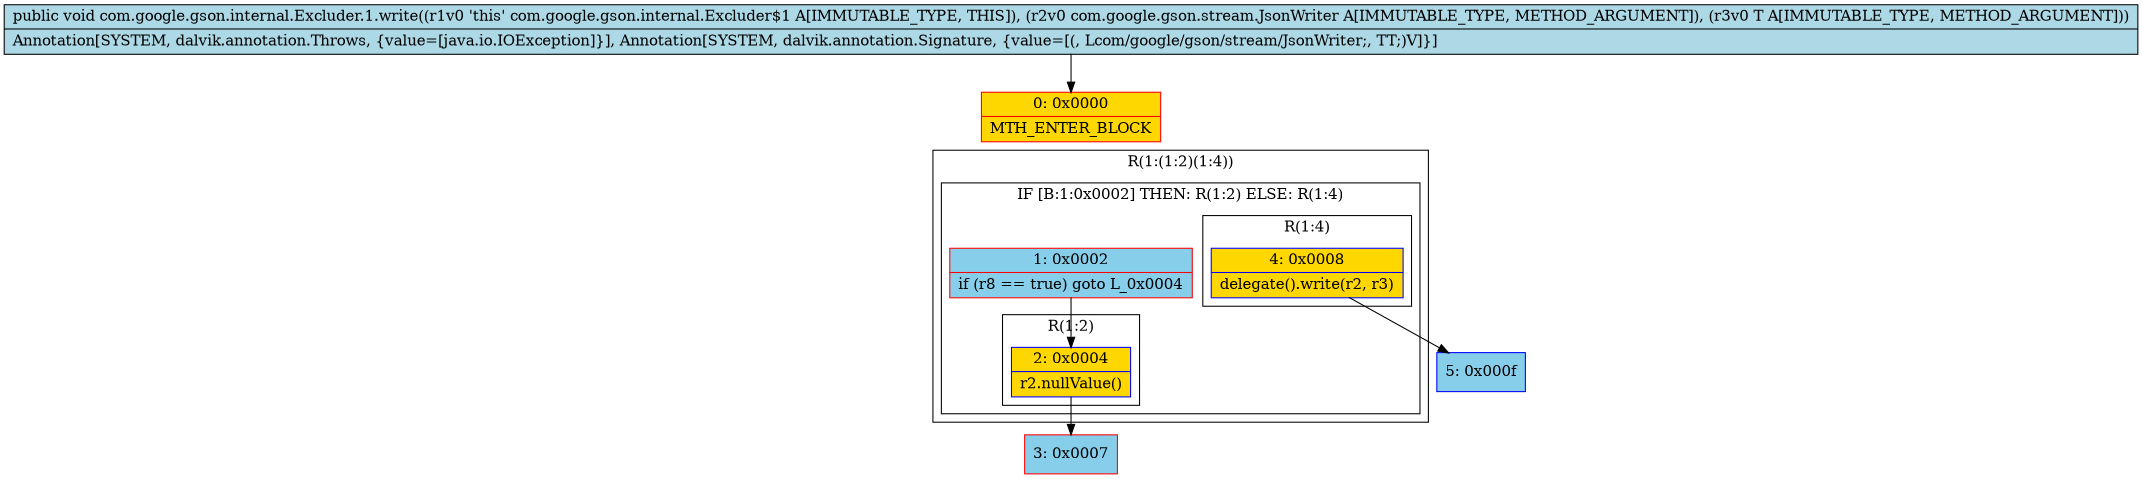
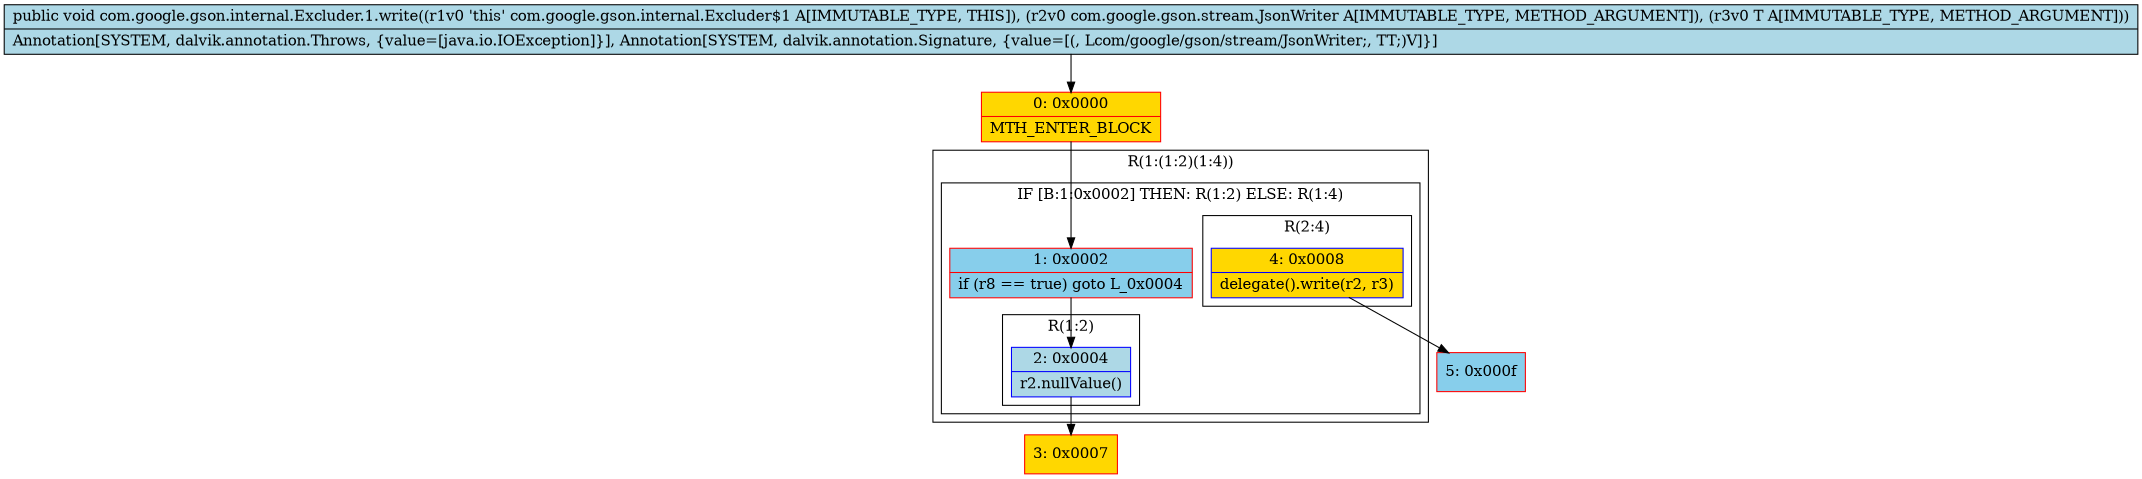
none -> (1071, 190)
(1307, 228) -> (1307, 228)
(1071, 372) -> (1071, 372)
(1481, 372) -> (1481, 372)
(1071, 454) -> (1071, 454)
